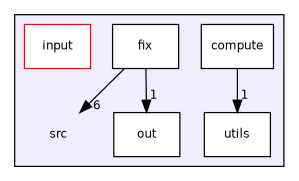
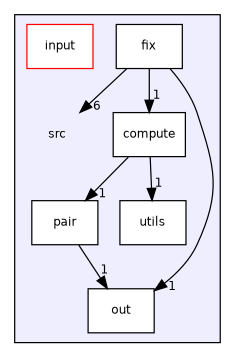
none -> (149, 85)
none -> (65, 223)
